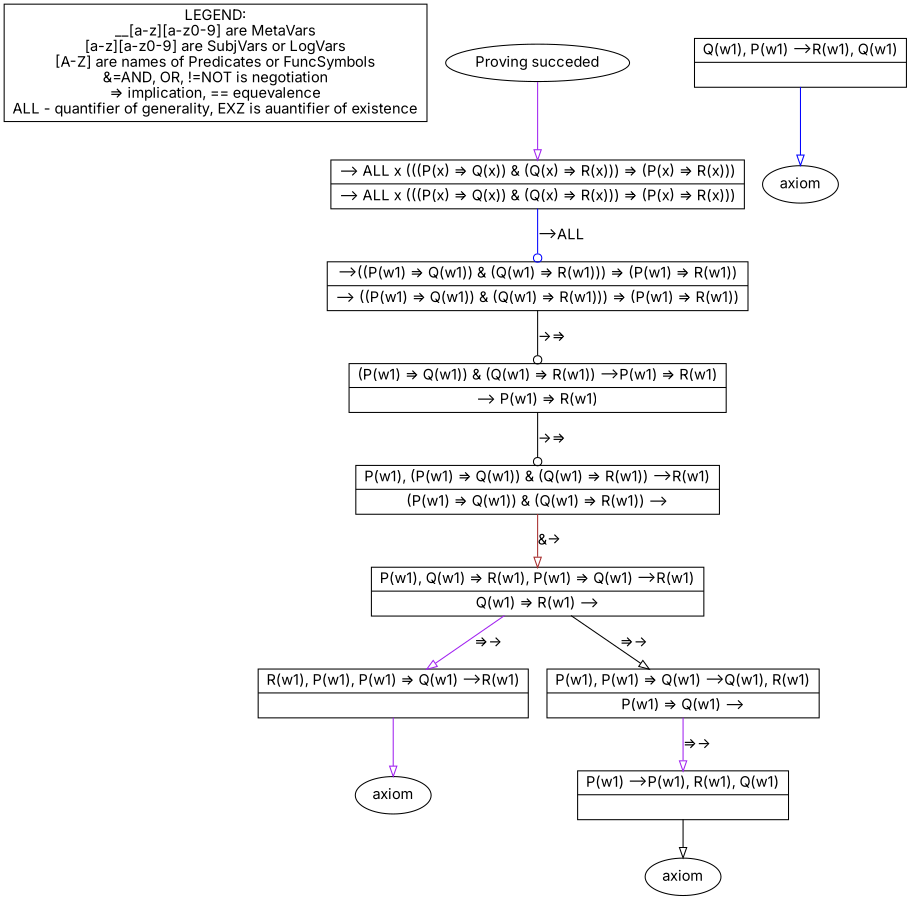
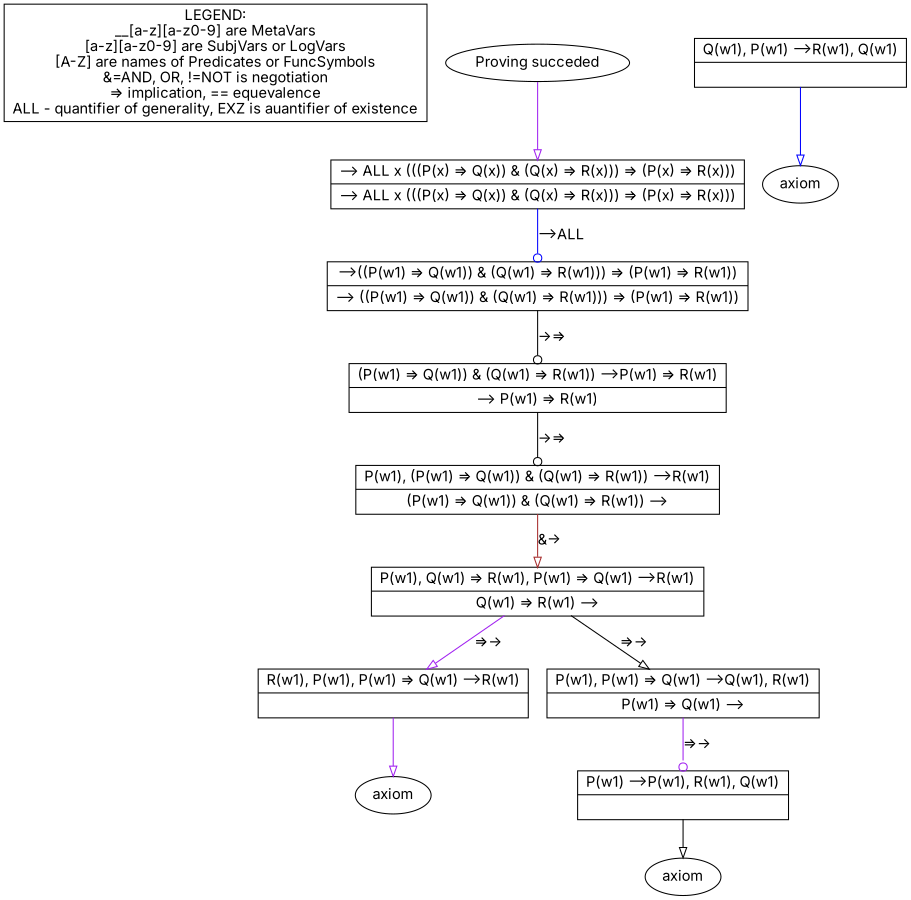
(683, 739) -> (683, 739)
